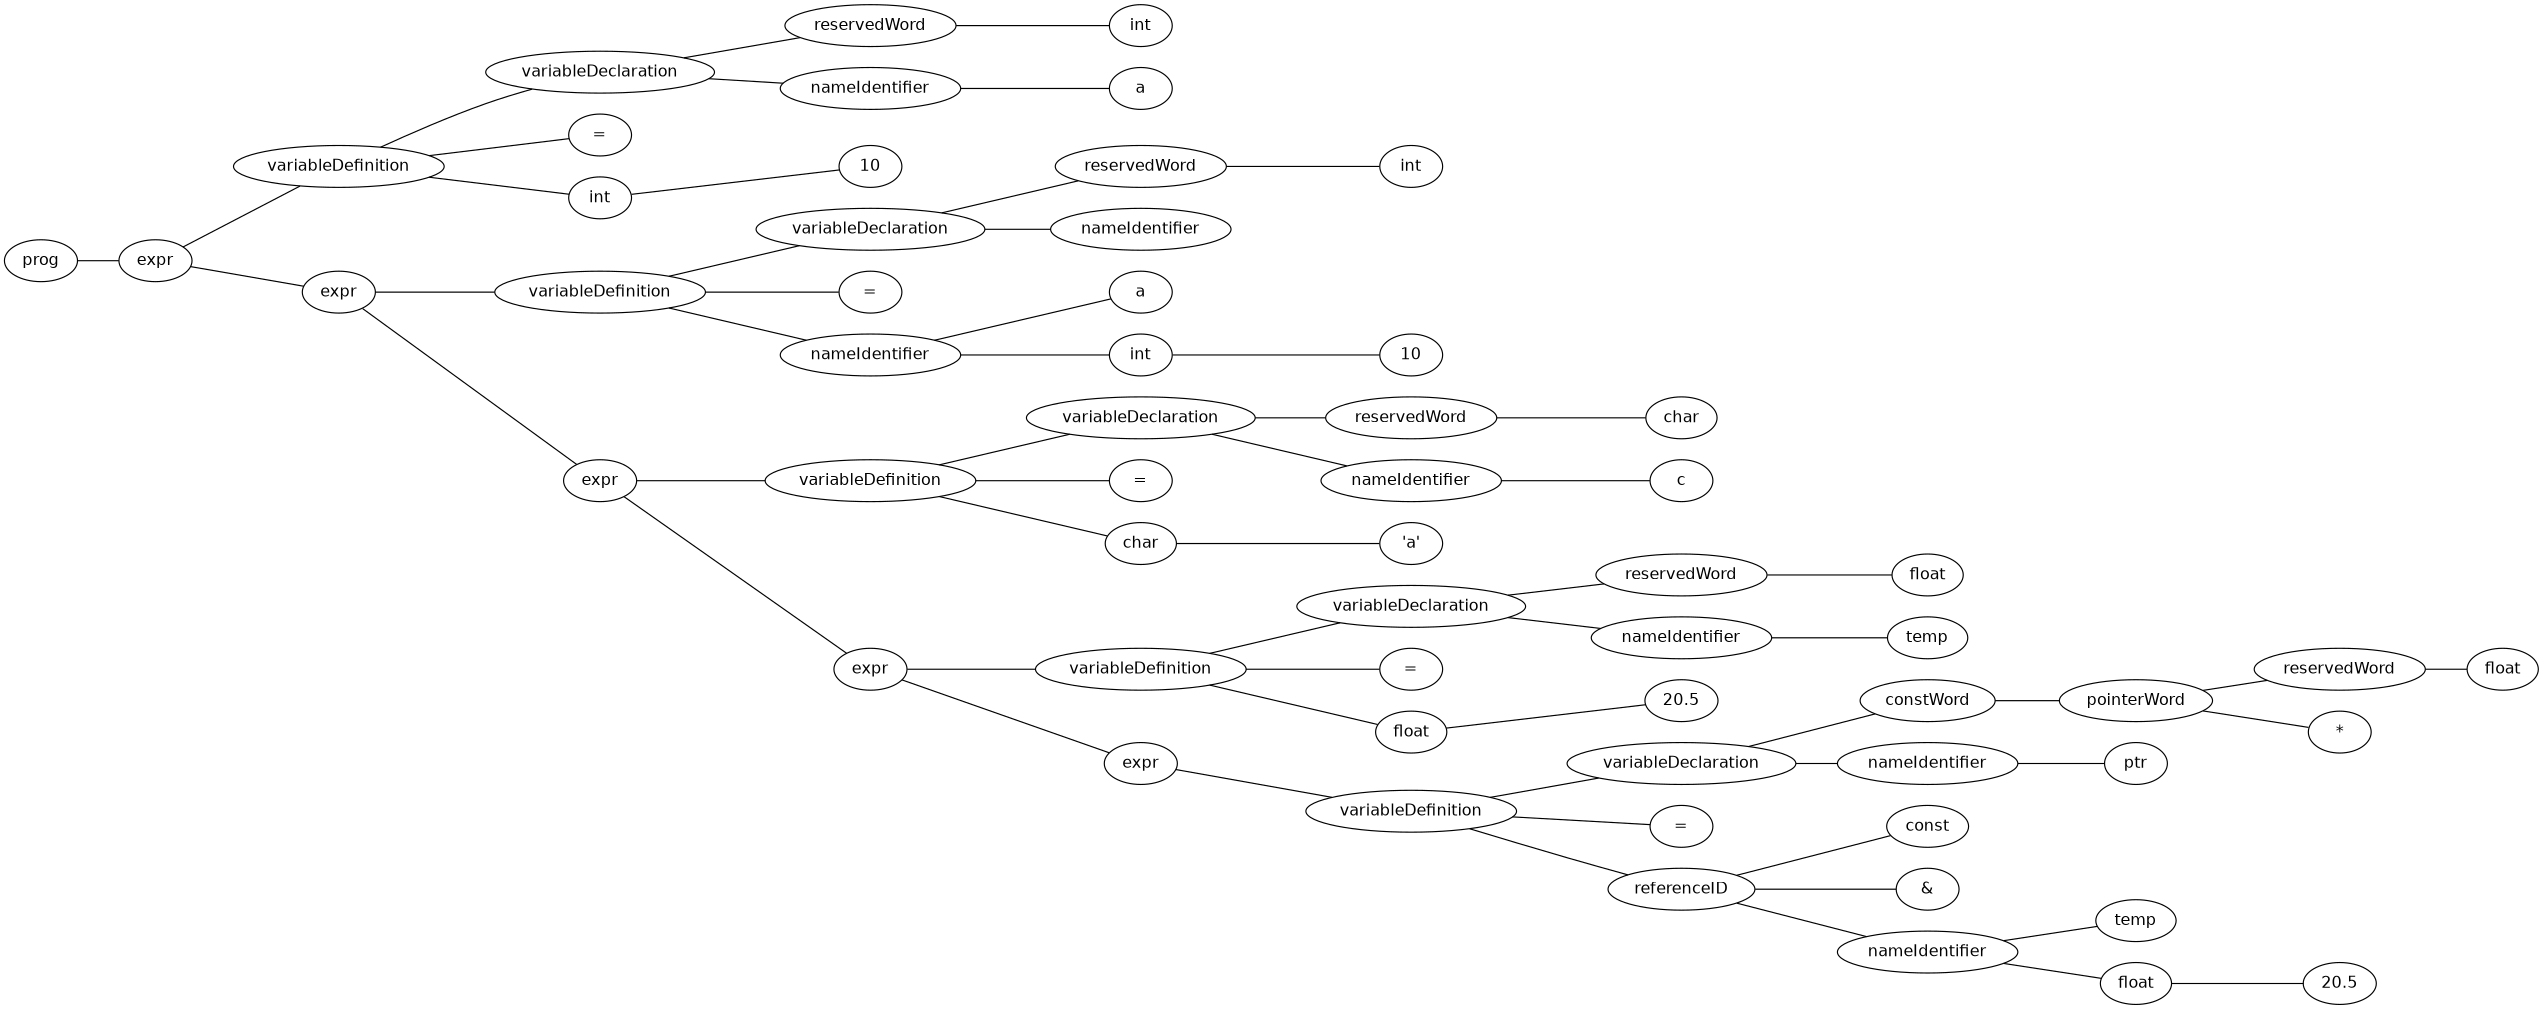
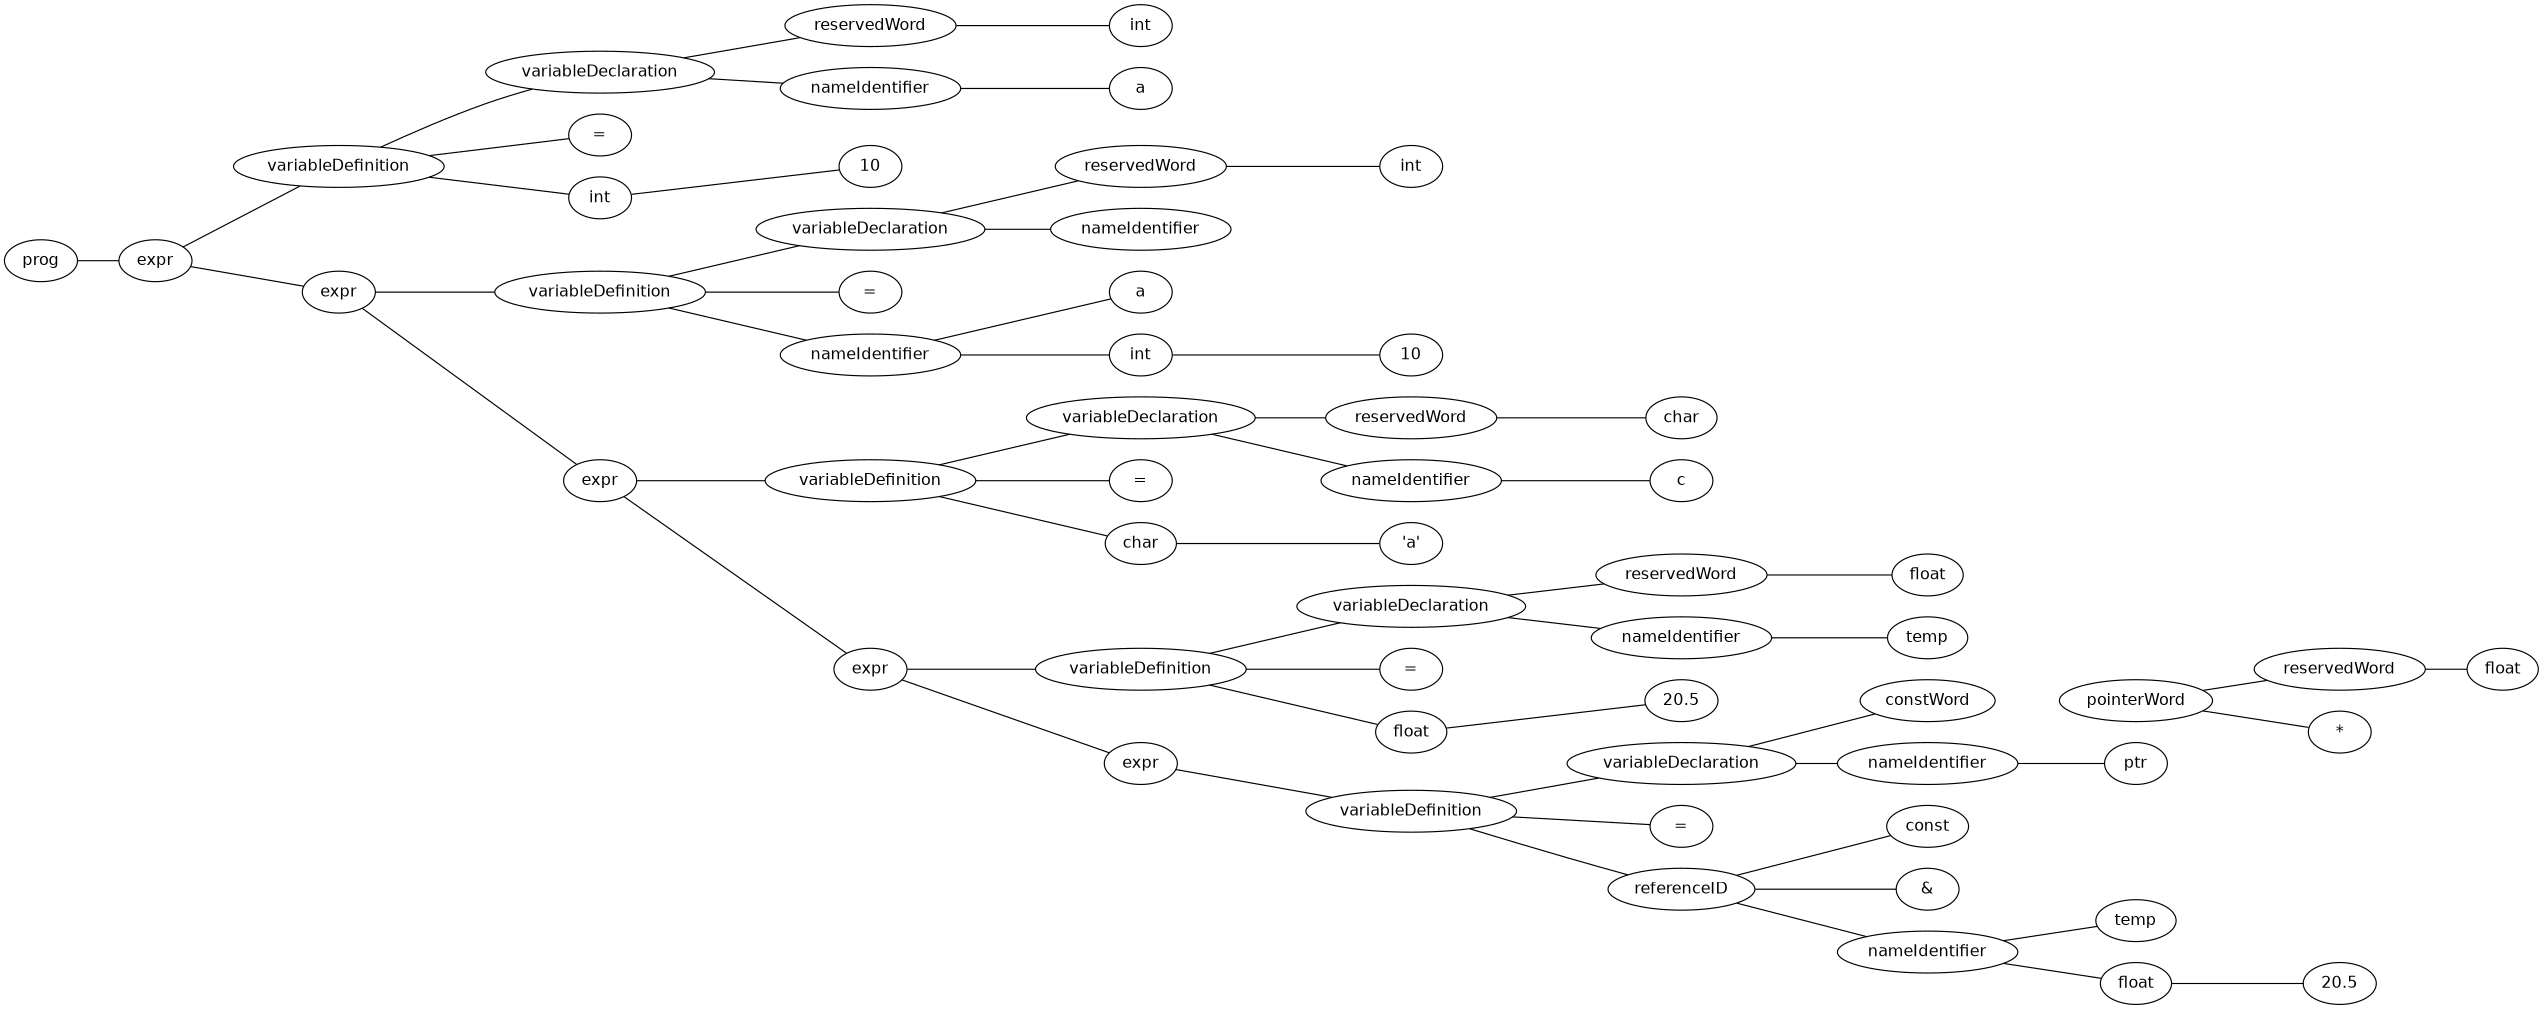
(2027, 701) -> none
